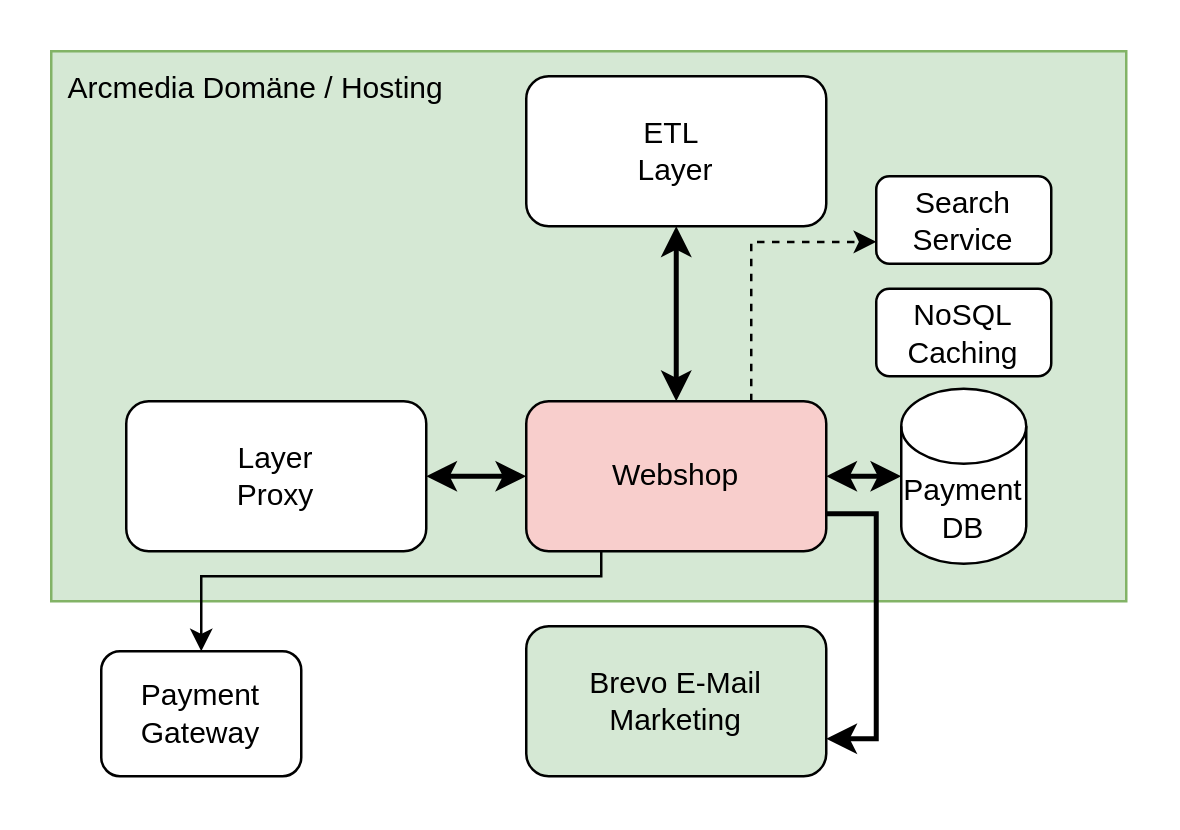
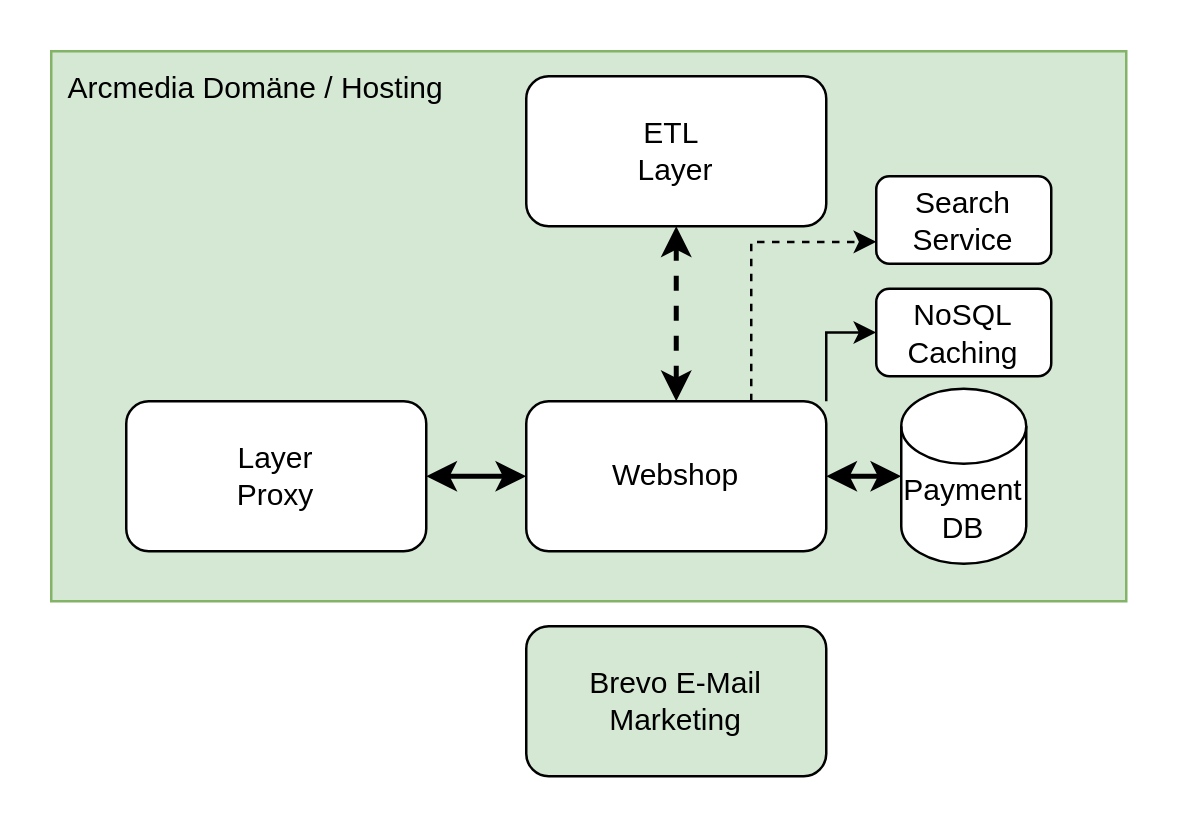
(676, 328) -> (676, 328)
none -> (826, 350)
(676, 476) -> (676, 476)
(384, 576) -> none
(876, 616) -> none
(201, 714) -> none
